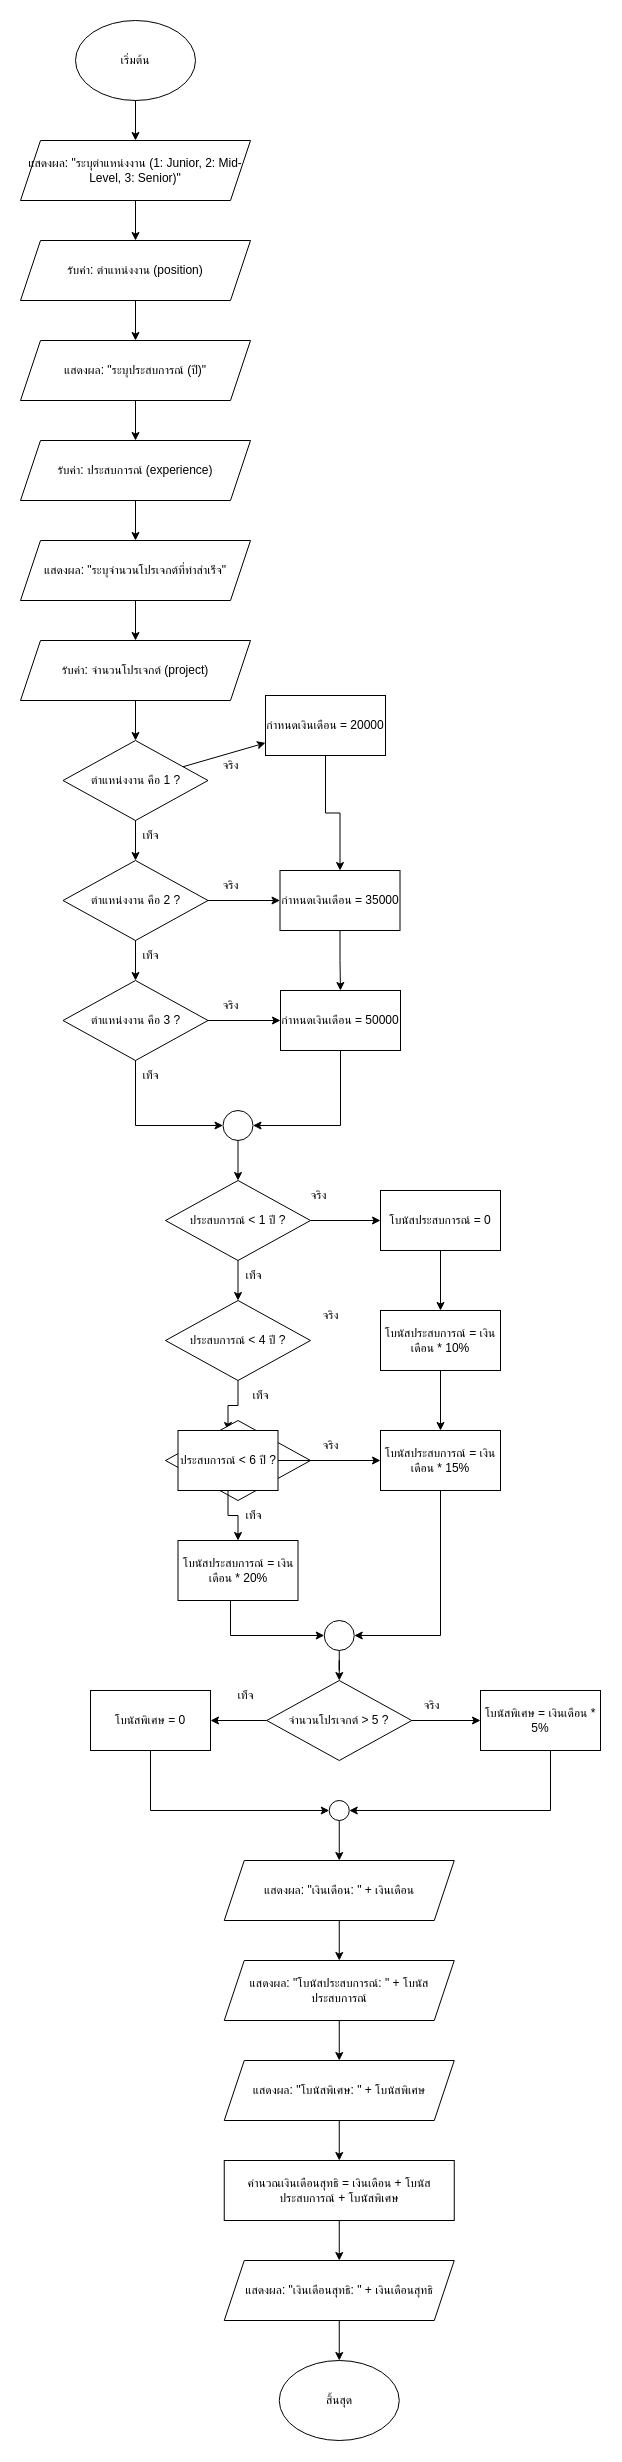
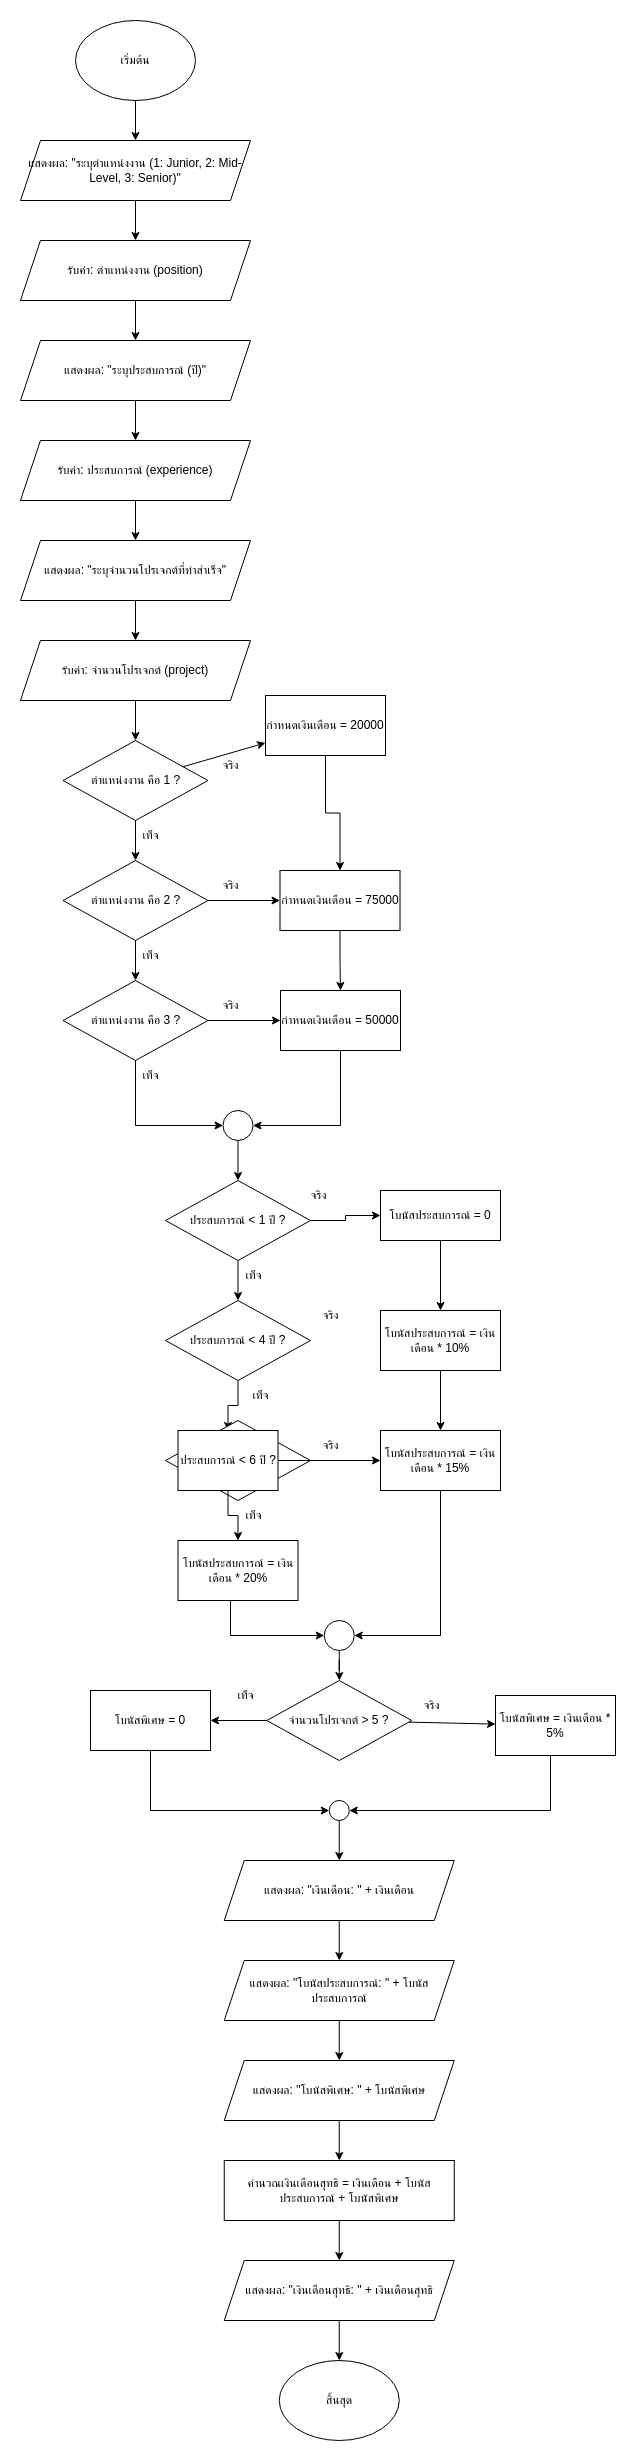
(341, 901) -> (341, 901)
(441, 1221) -> (441, 1216)
(541, 1721) -> (556, 1726)
